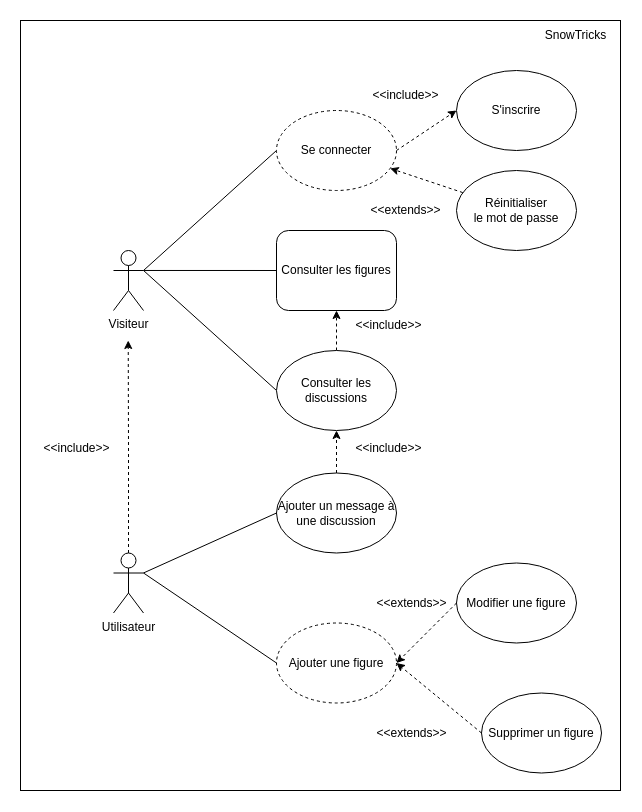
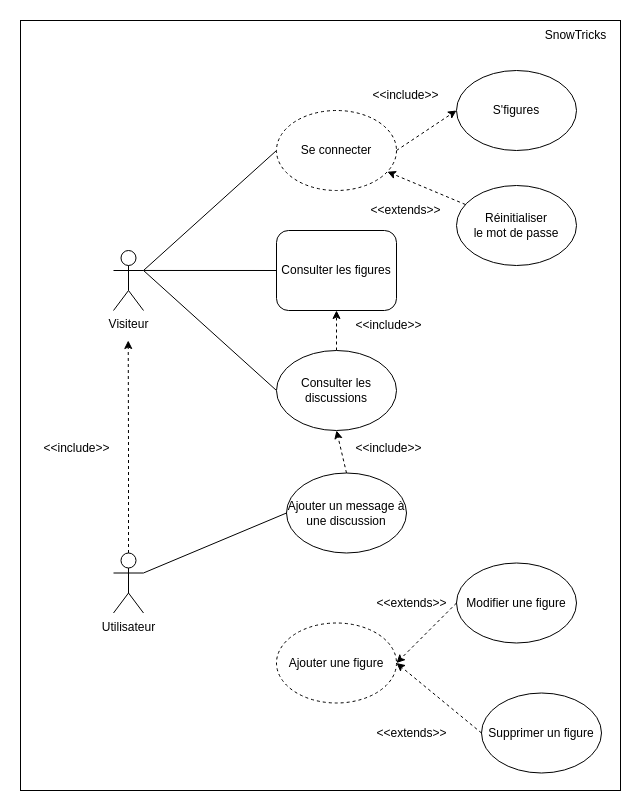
(517, 111) -> (517, 111)
(517, 211) -> (517, 226)
(337, 513) -> (347, 513)
(210, 618) -> none
